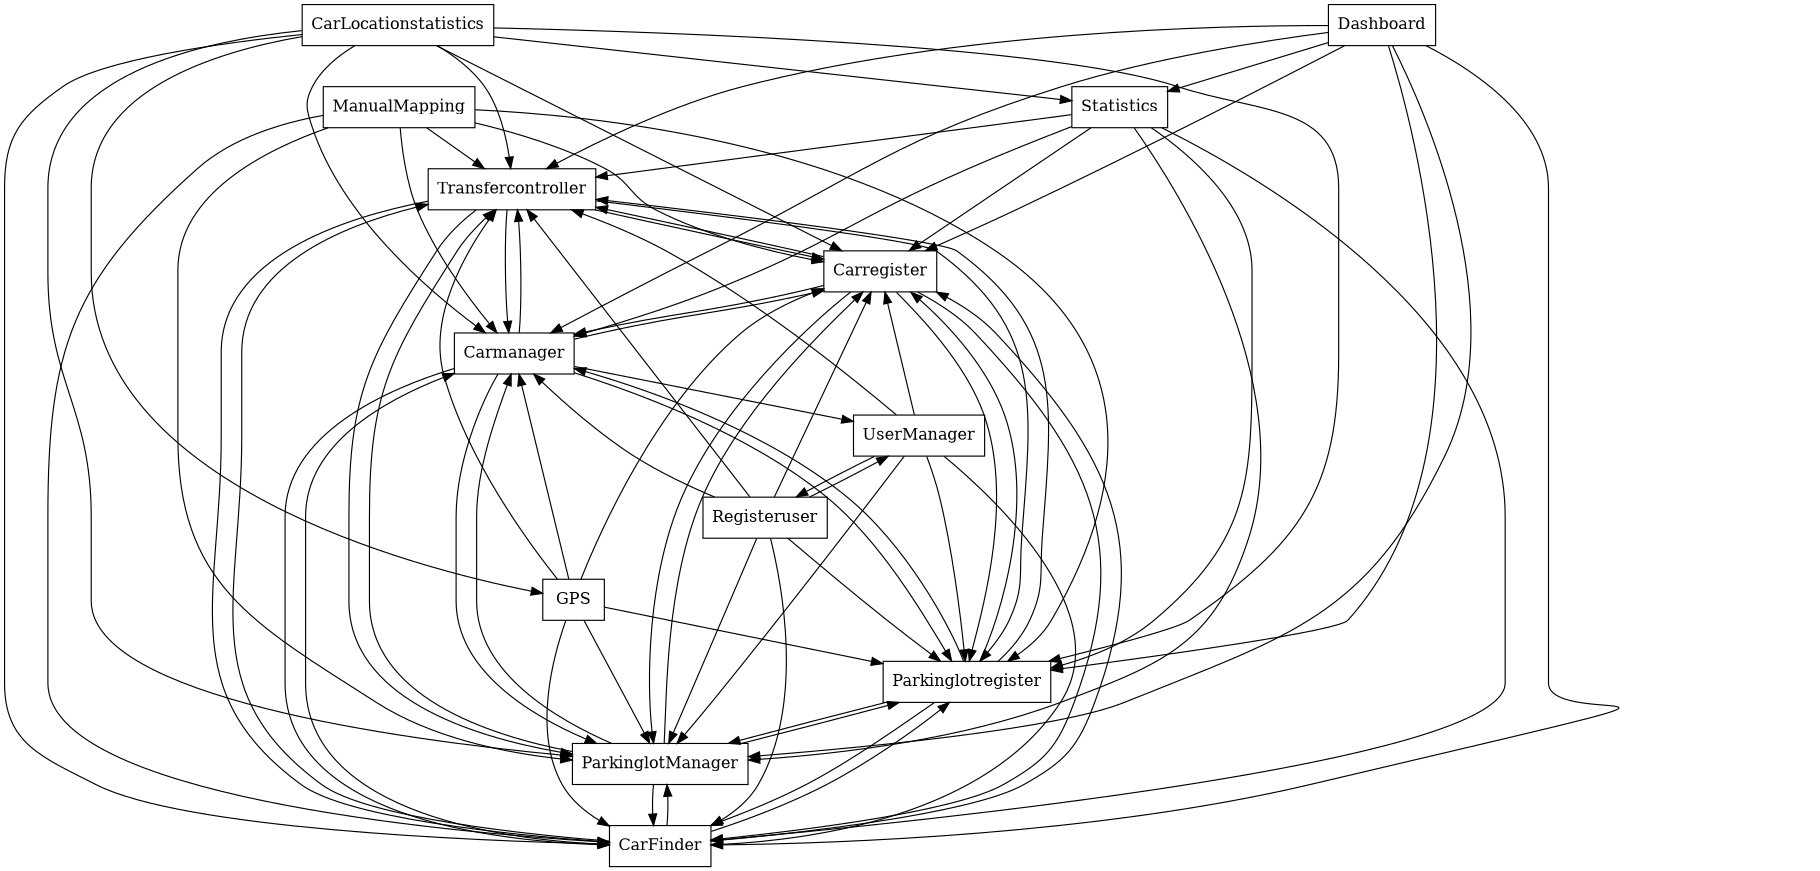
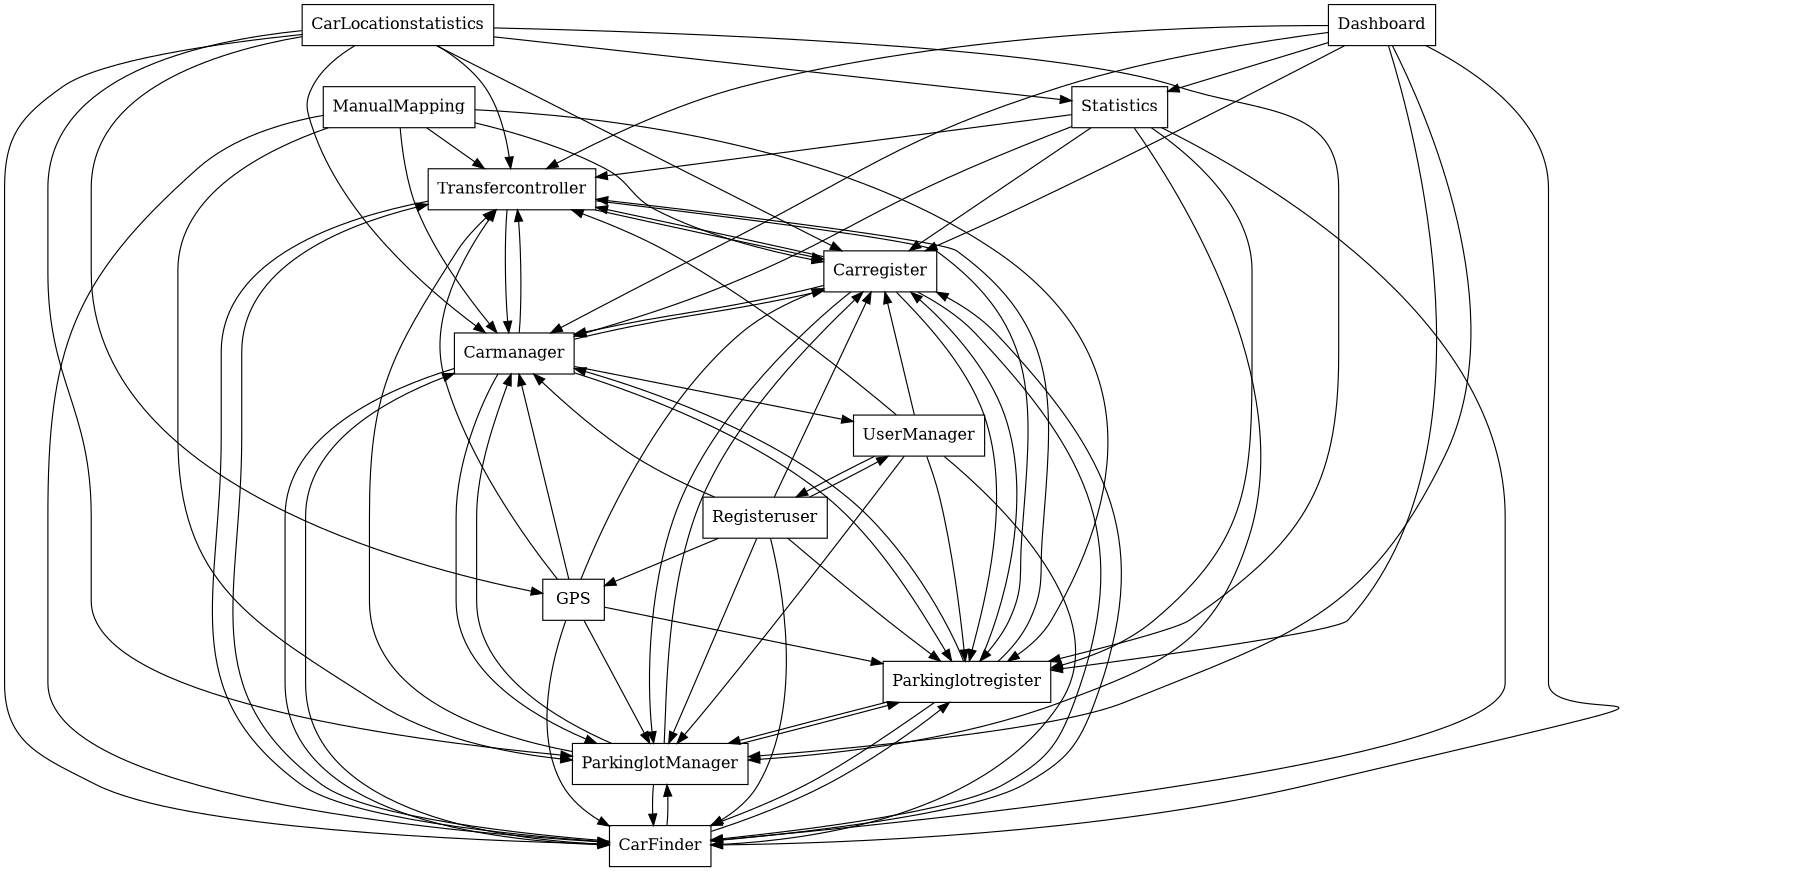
(642, 358) -> (672, 558)
(349, 528) -> none
